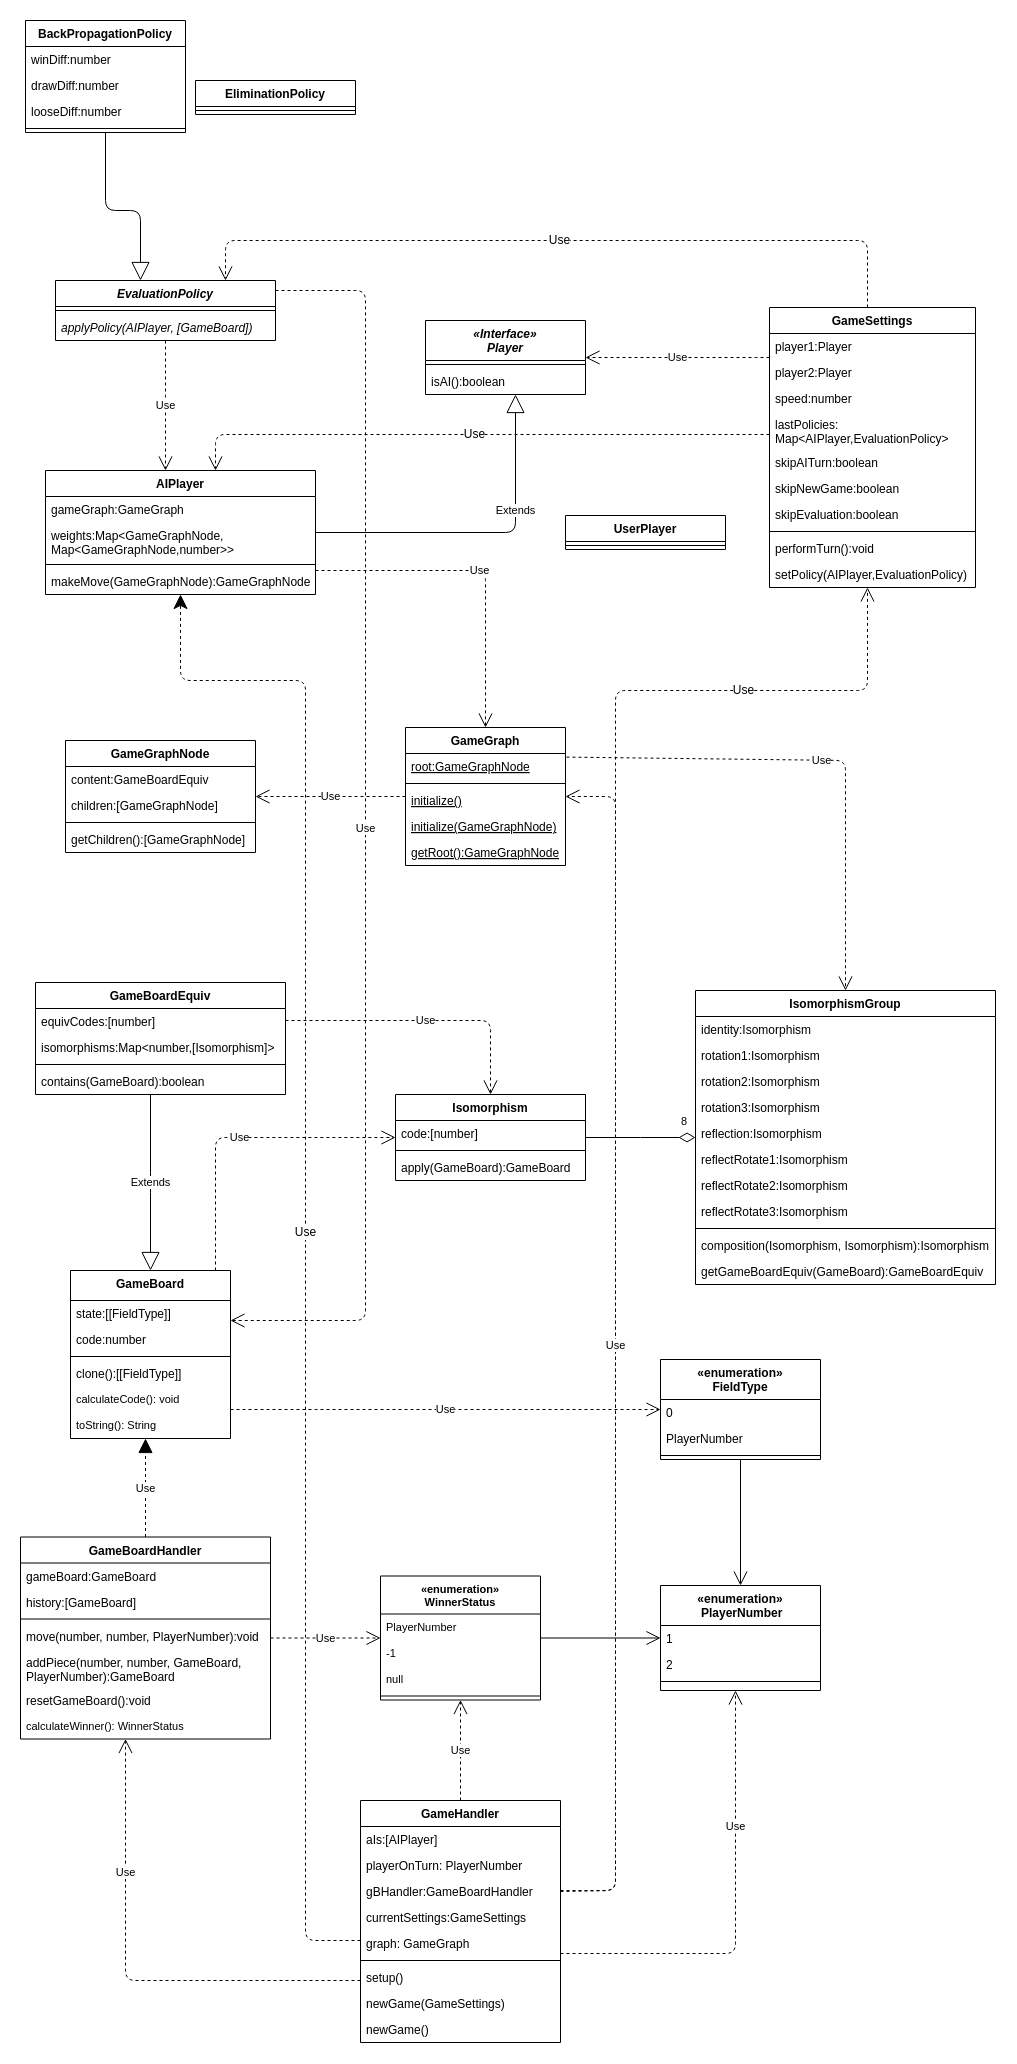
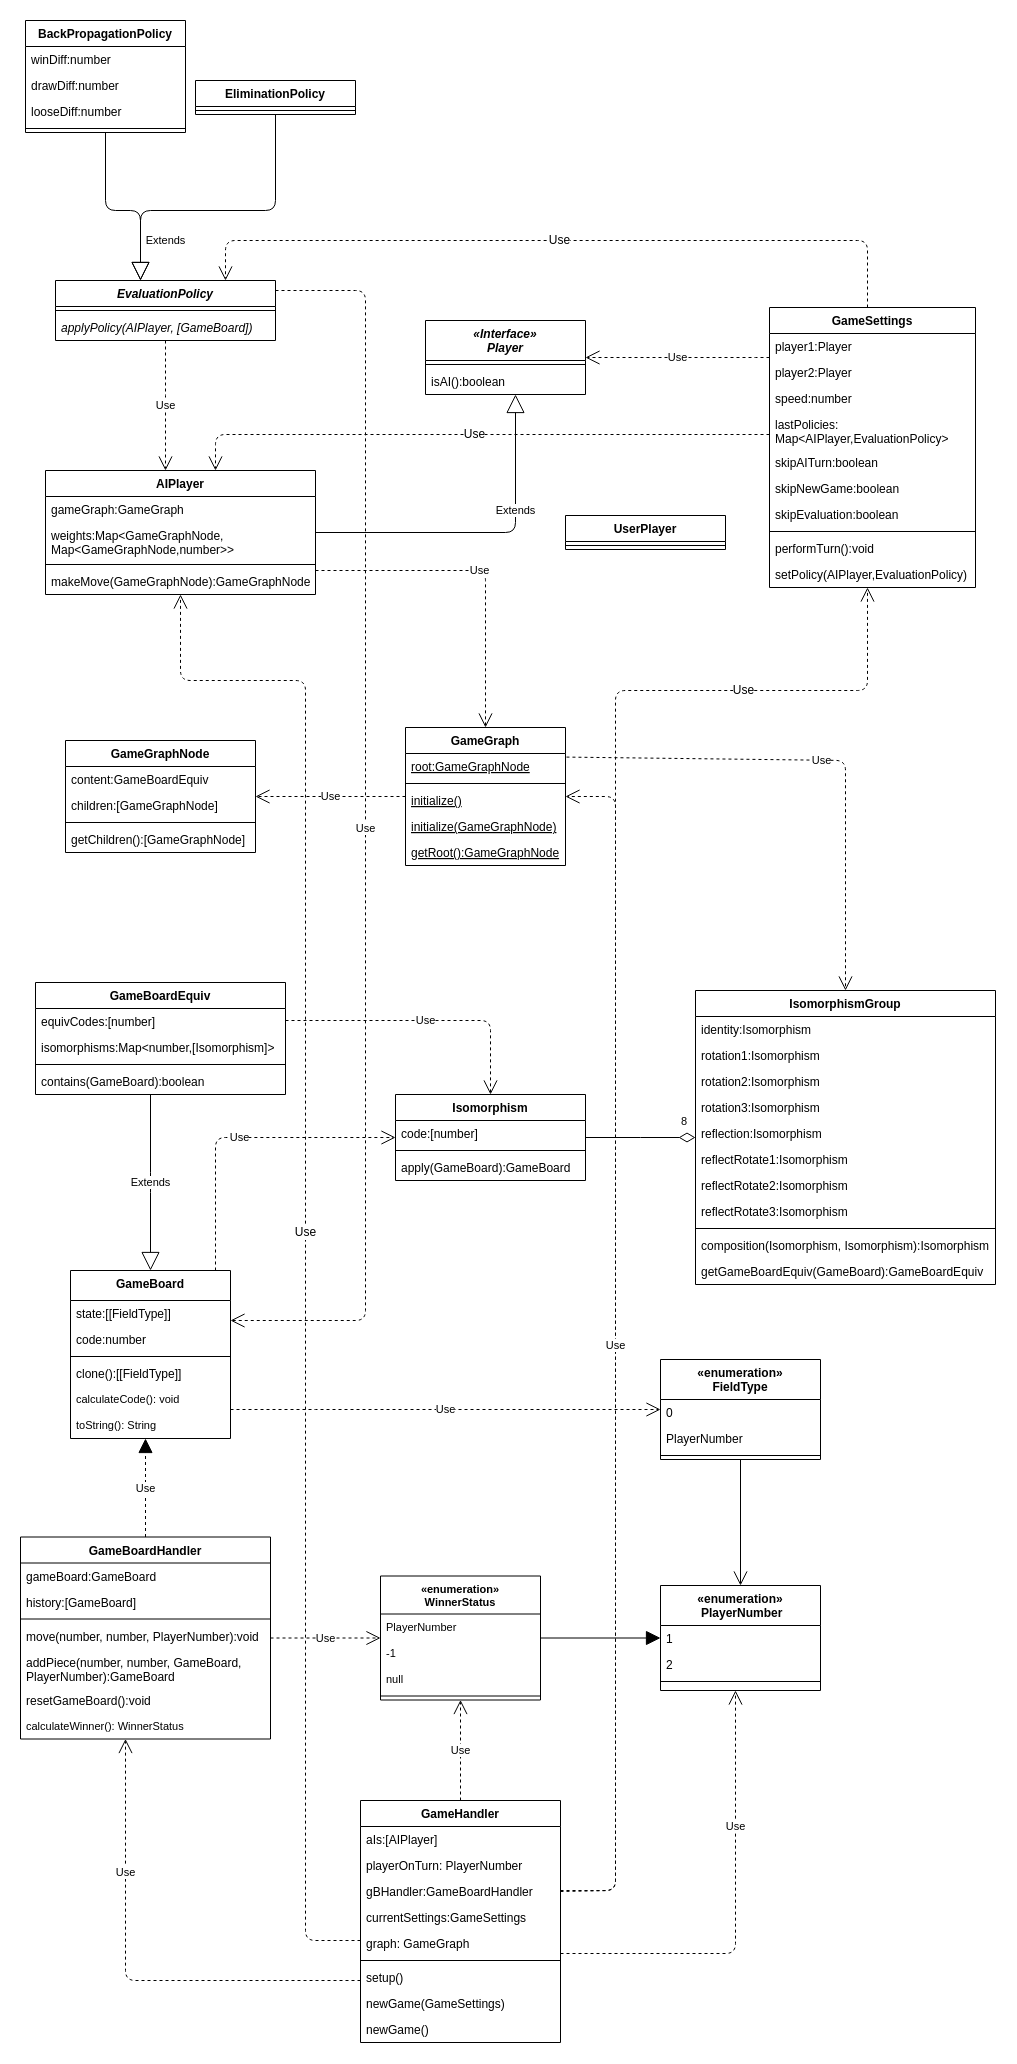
none -> (253, 211)
(181, 607) -> (181, 603)
(650, 1638) -> (645, 1638)
